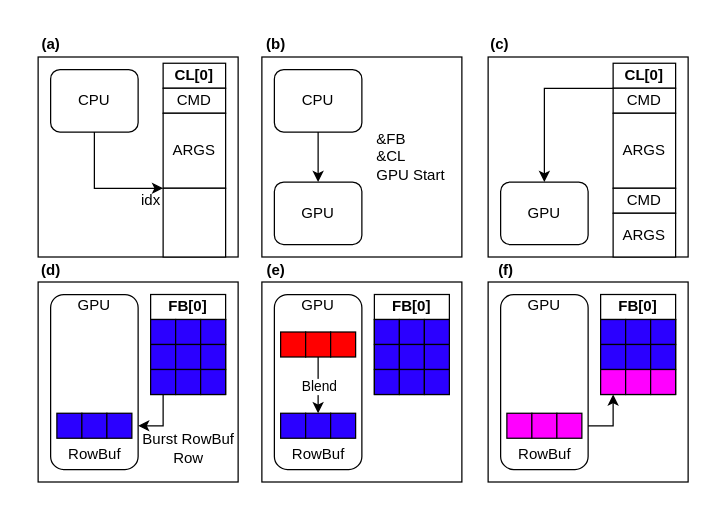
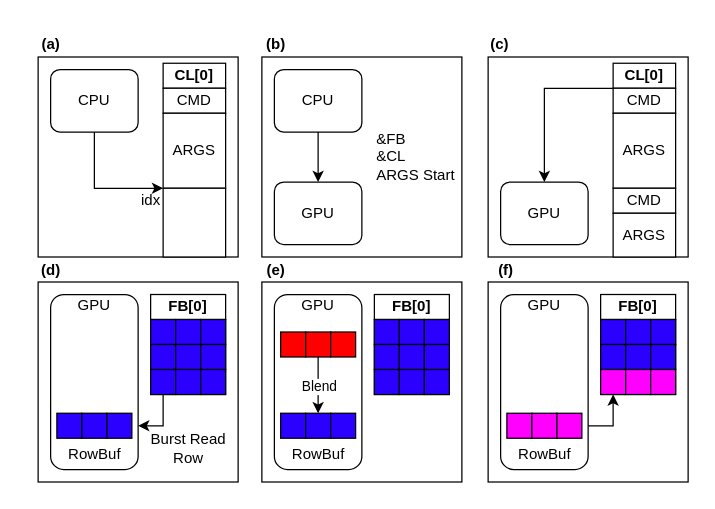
(413, 157) -> (417, 157)
(189, 448) -> (189, 448)
